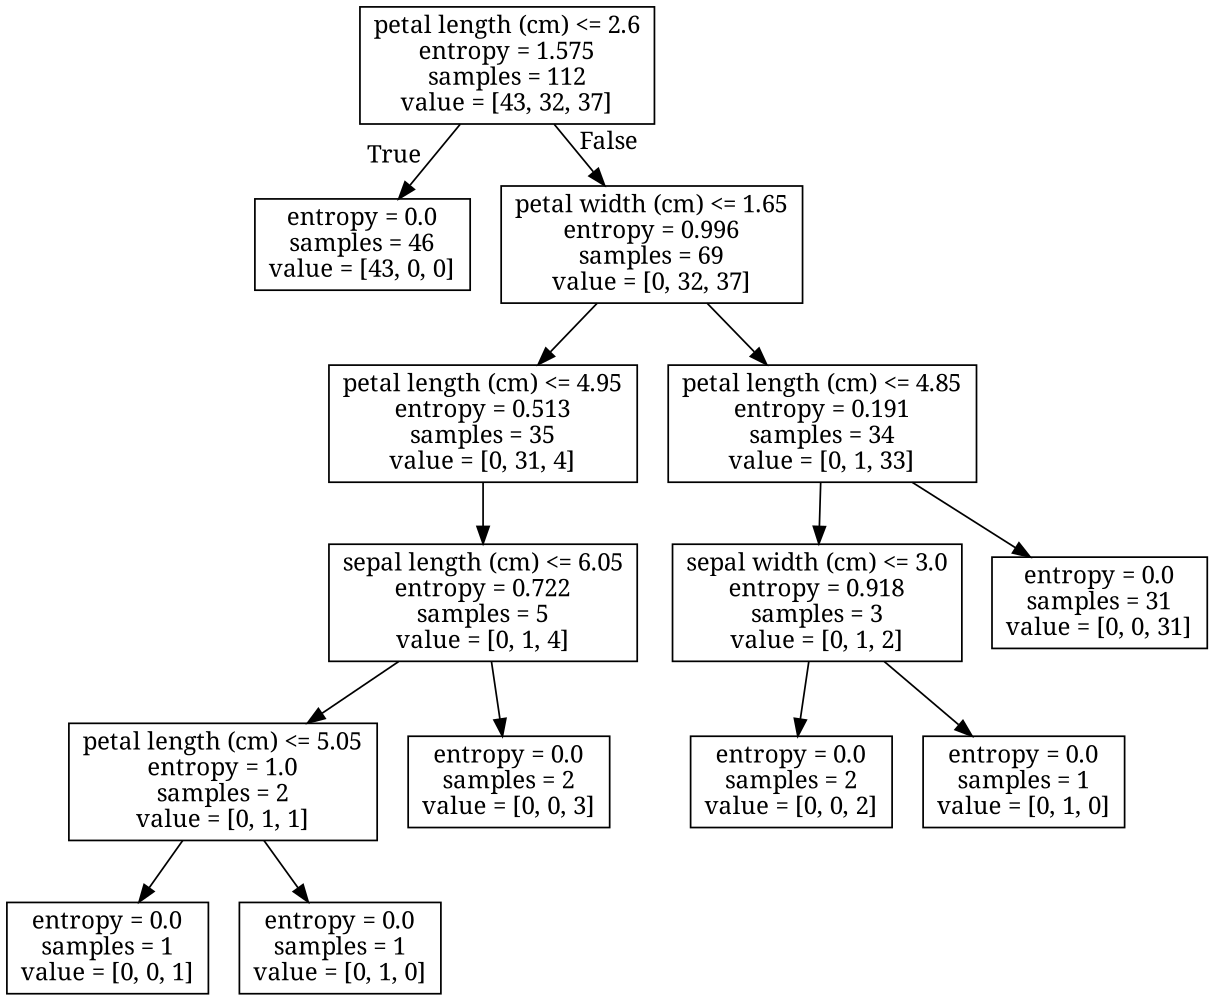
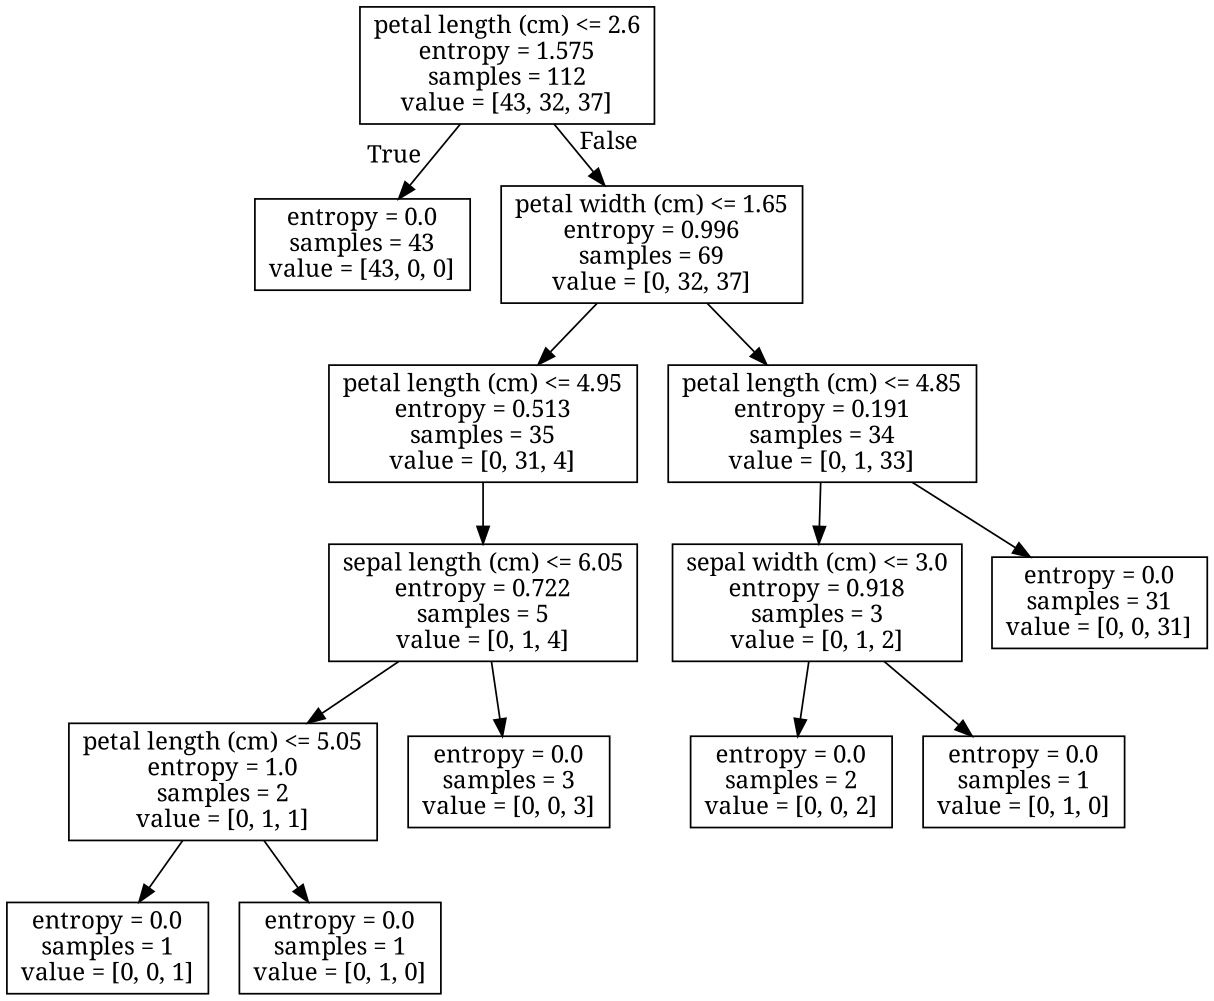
(363, 245) -> (363, 245)
(509, 782) -> (509, 782)
